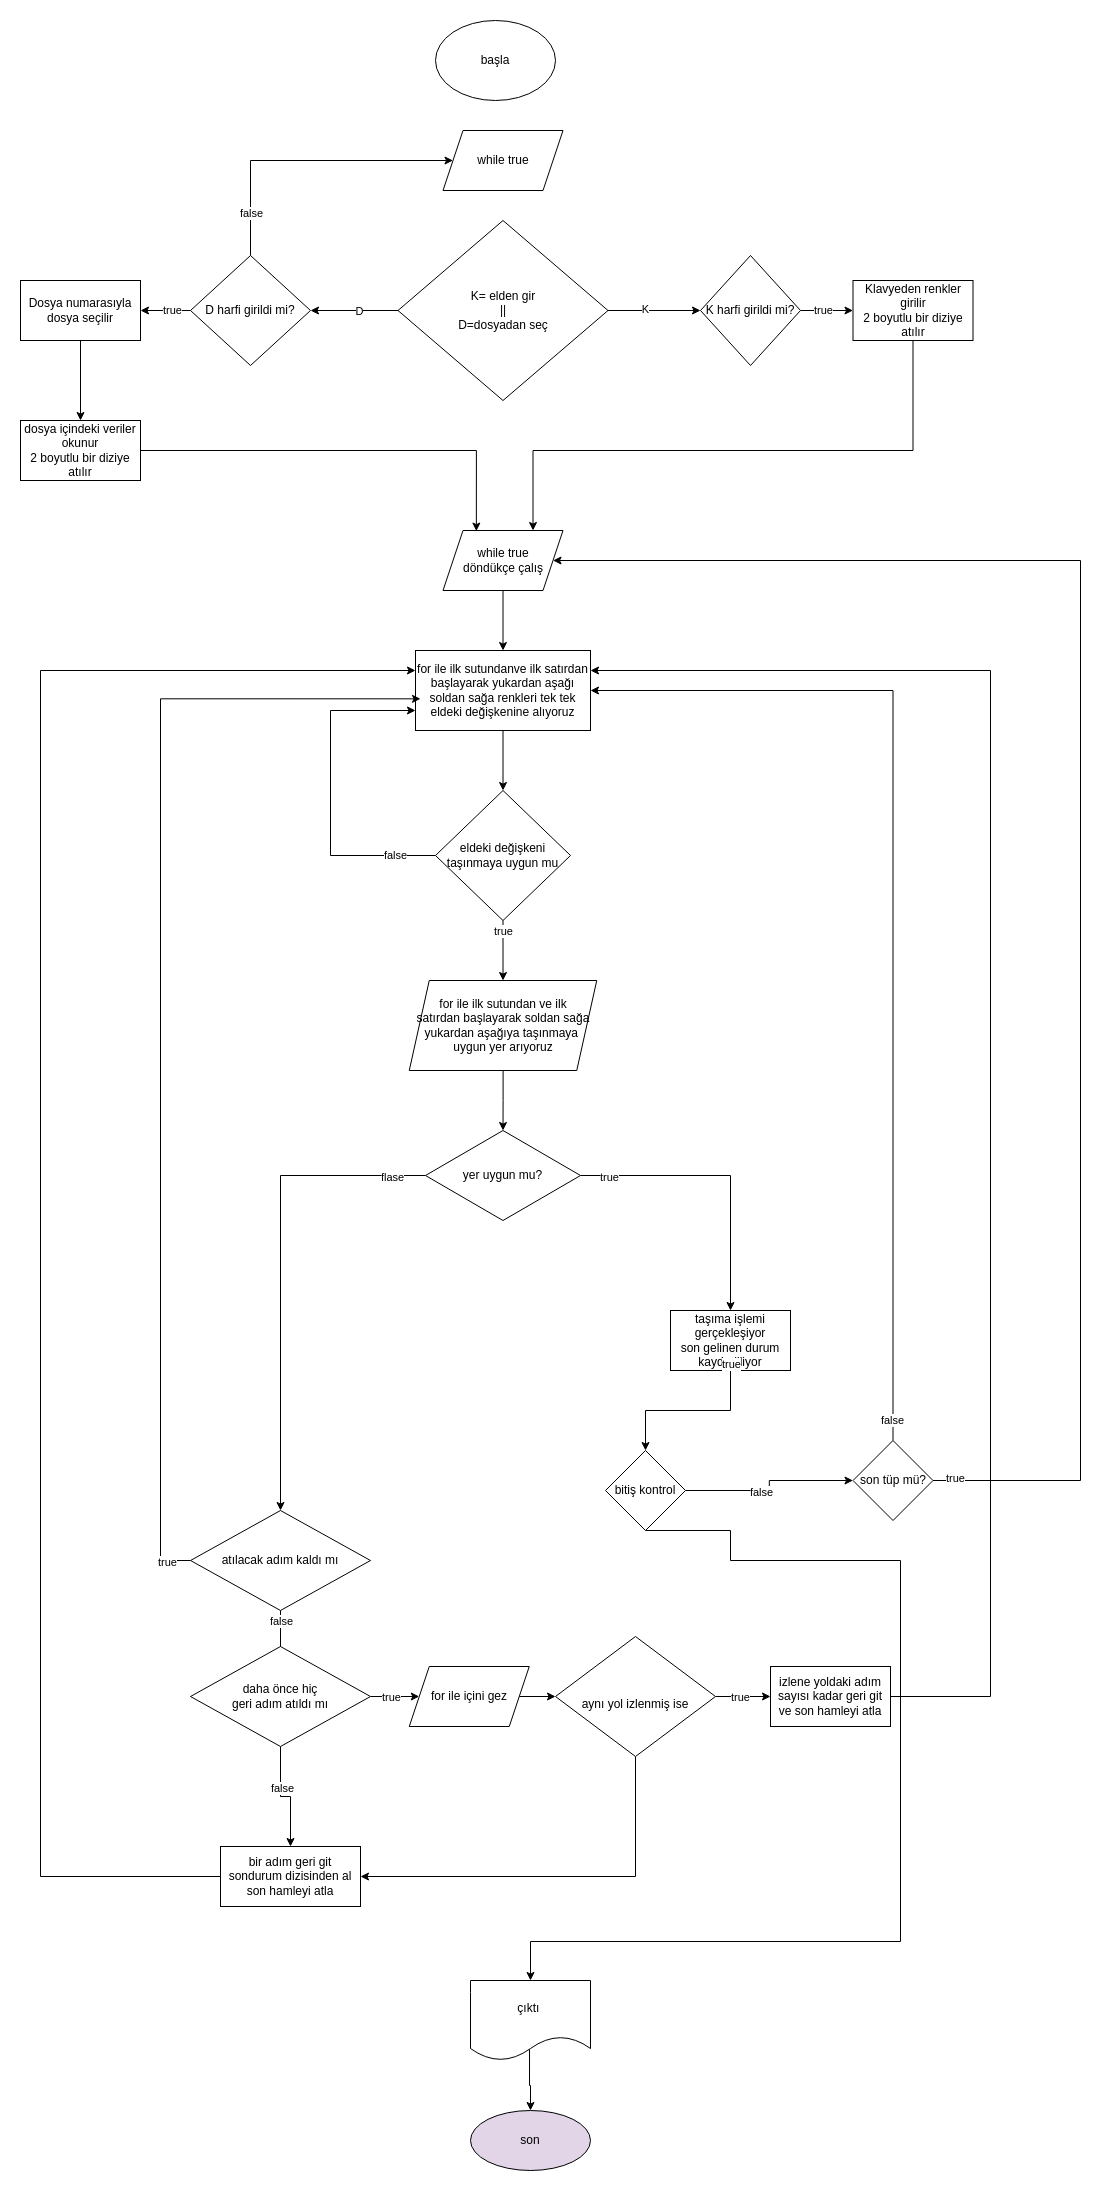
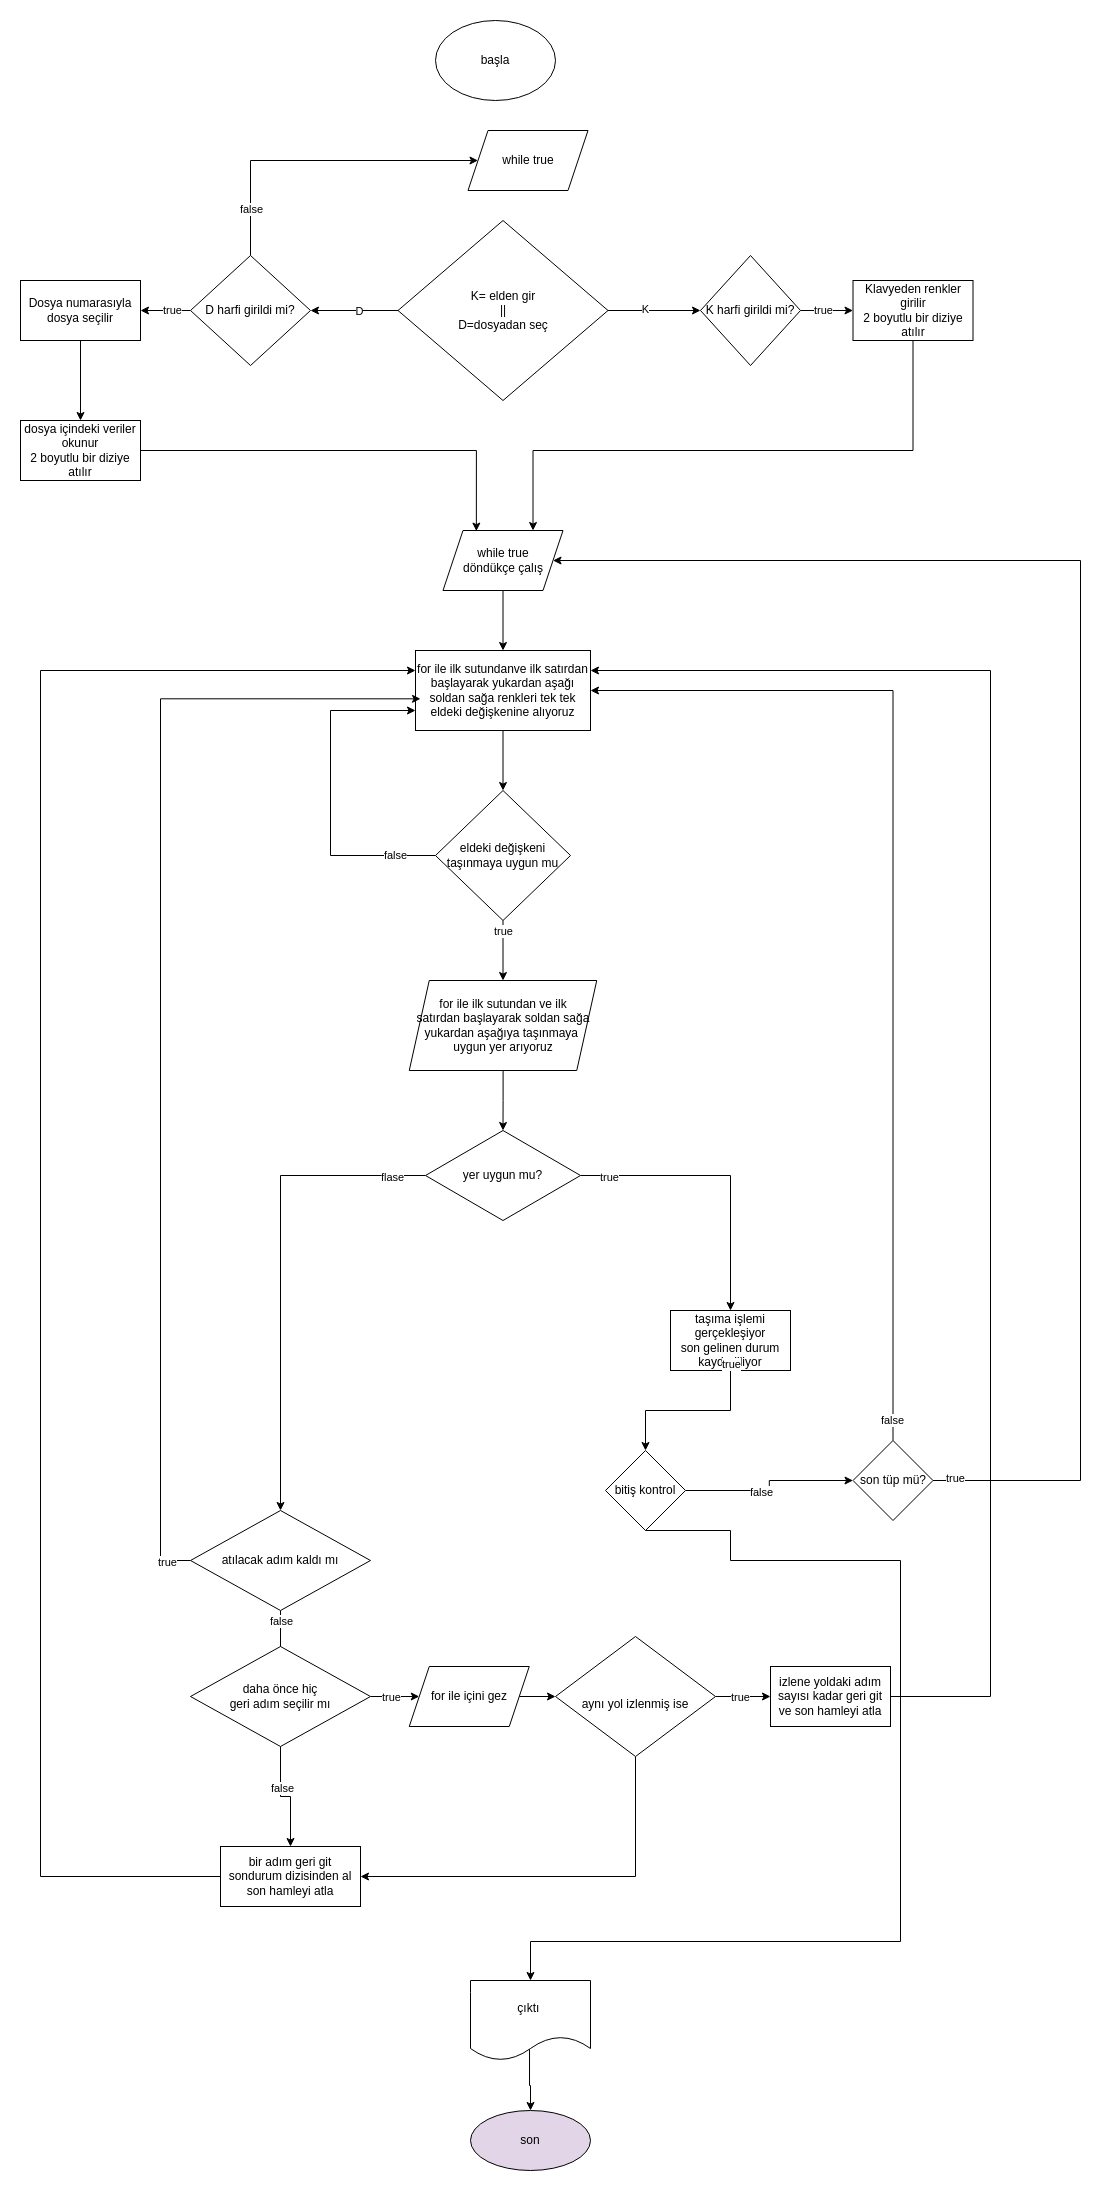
(503, 161) -> (528, 161)
(281, 1697) -> (281, 1697)
